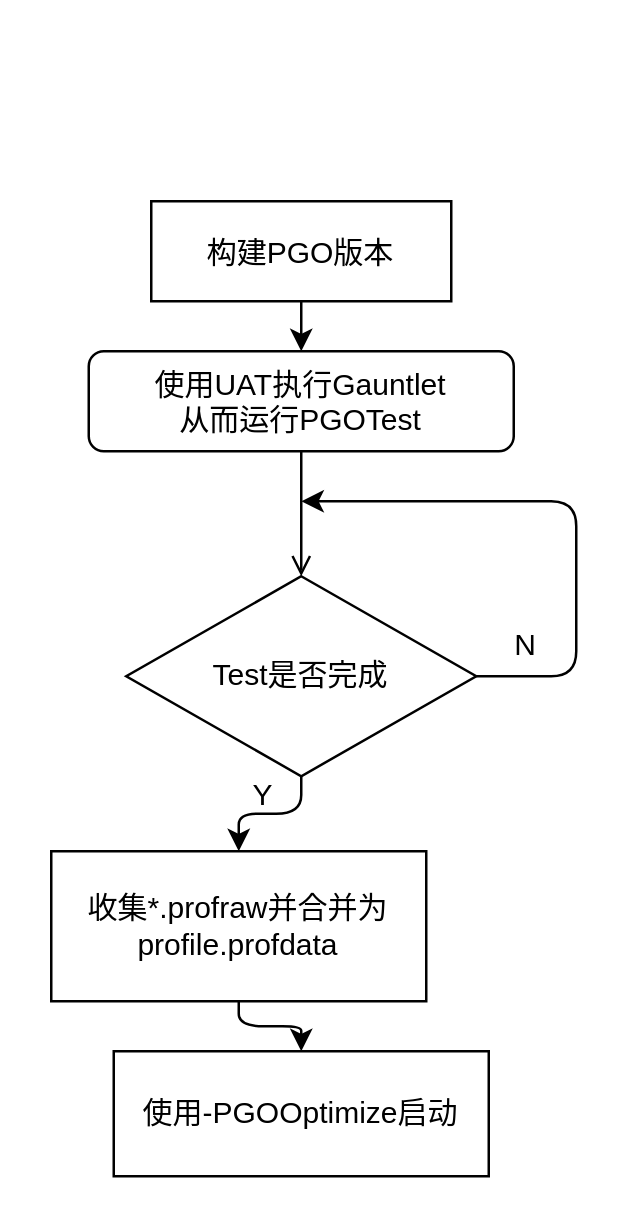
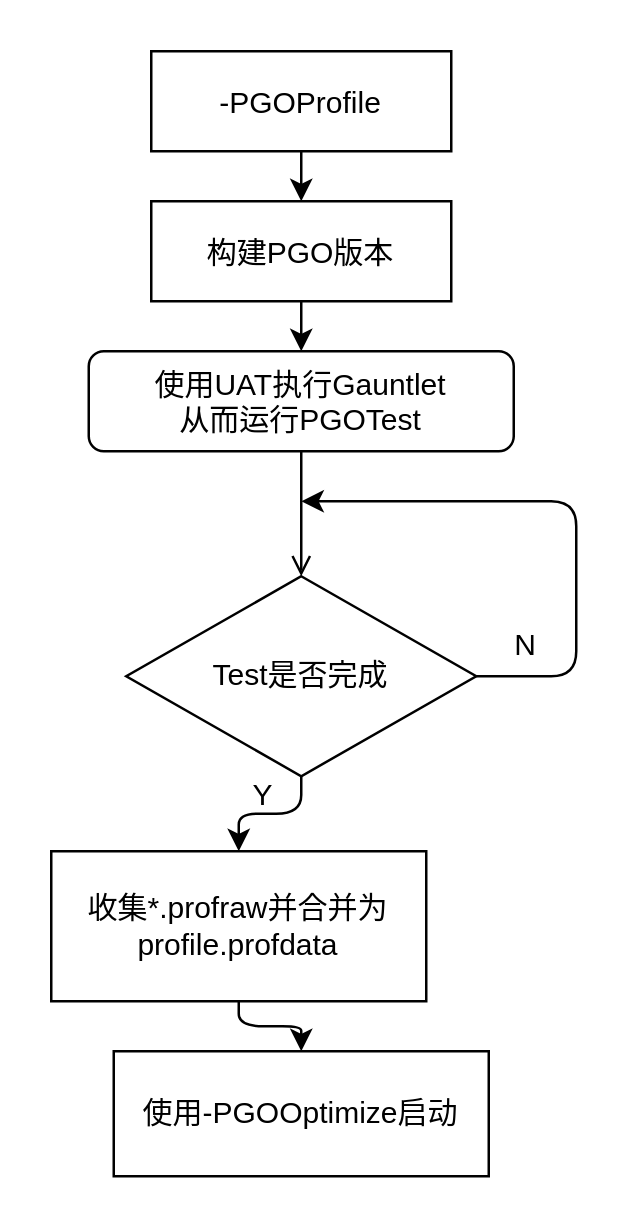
none -> (301, 101)
none -> (301, 168)
